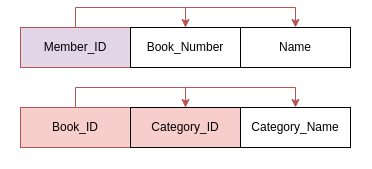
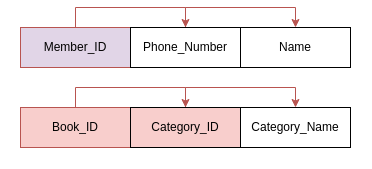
(186, 48) -> (186, 48)
